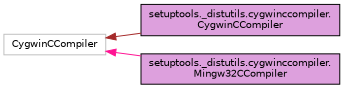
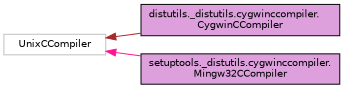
(240, 20) -> (240, 20)
(55, 45) -> (55, 45)
